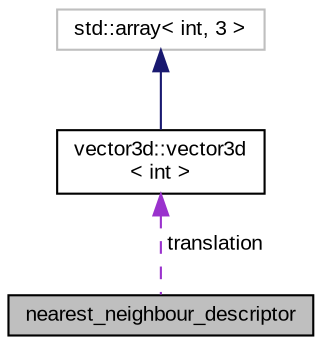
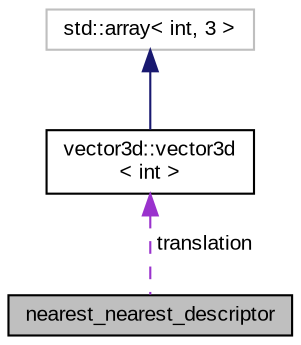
(161, 315) -> (150, 315)
